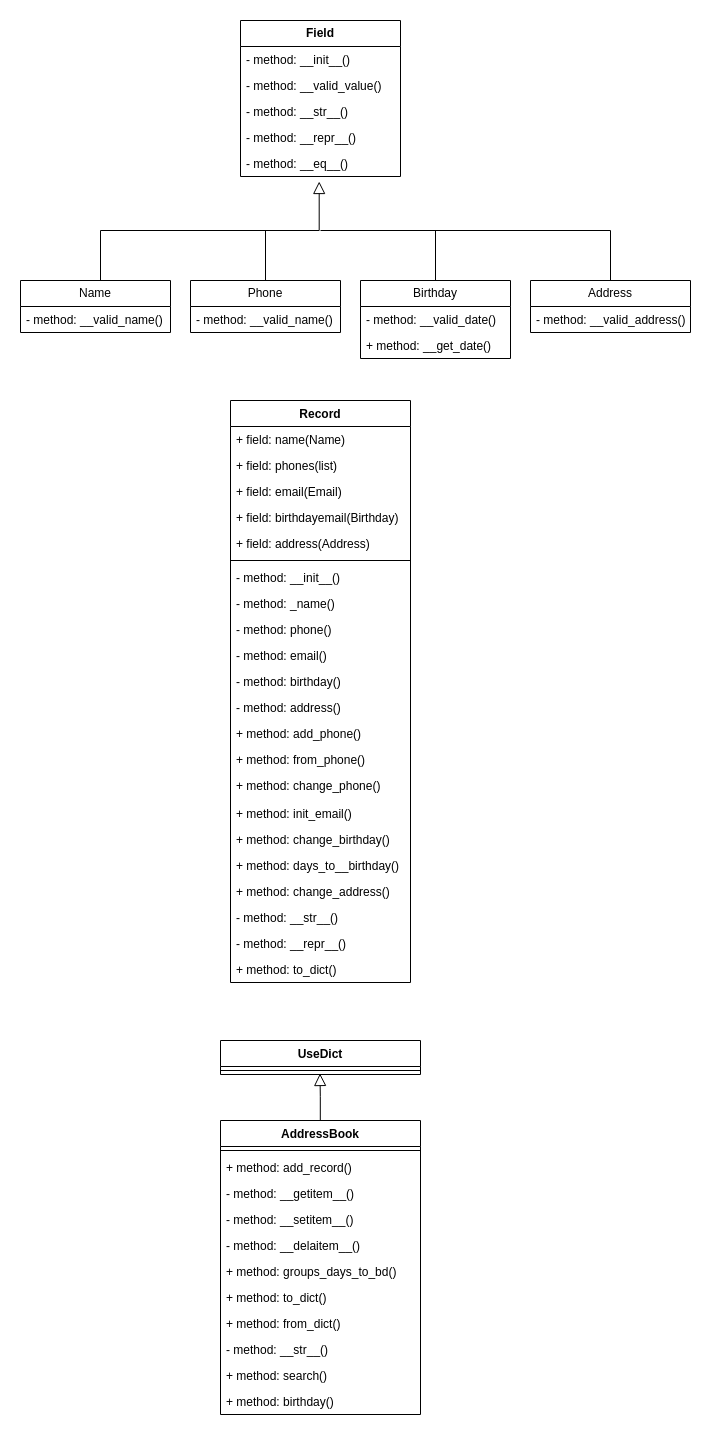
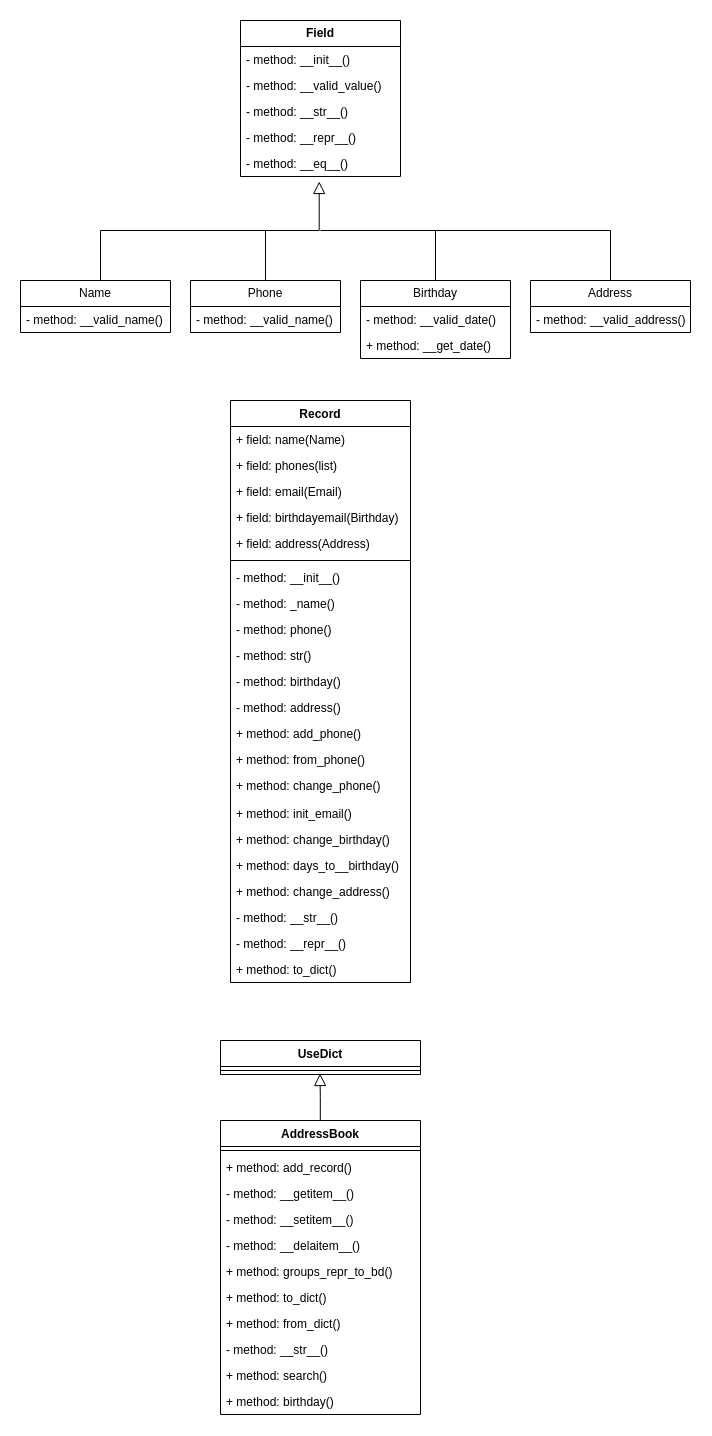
(286, 657) -> (282, 657)
(319, 1273) -> (319, 1273)
